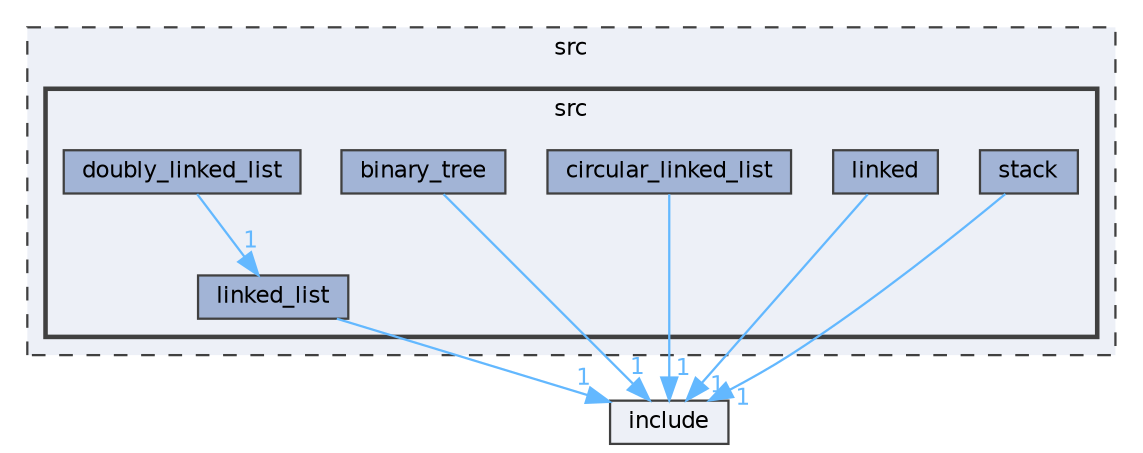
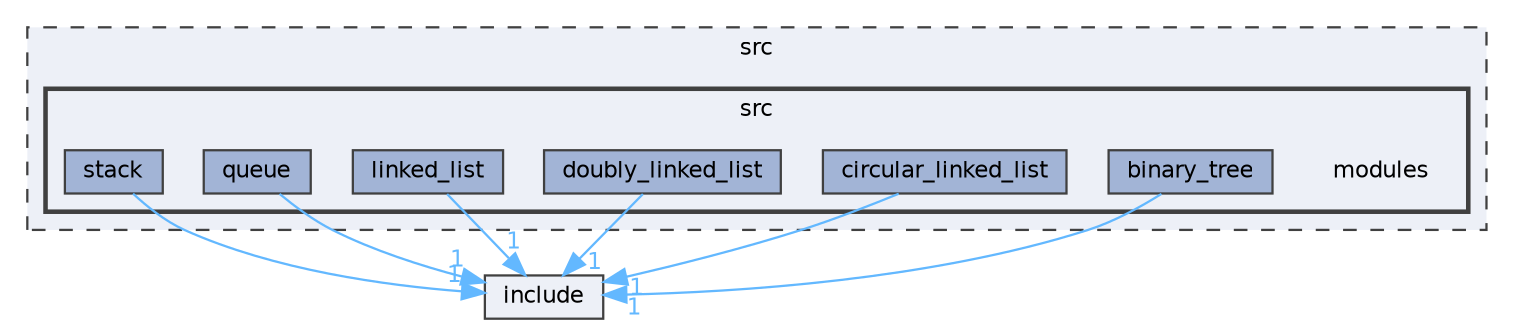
(886, 172) -> (257, 172)
none -> (1382, 172)
(221, 226) -> (611, 226)
